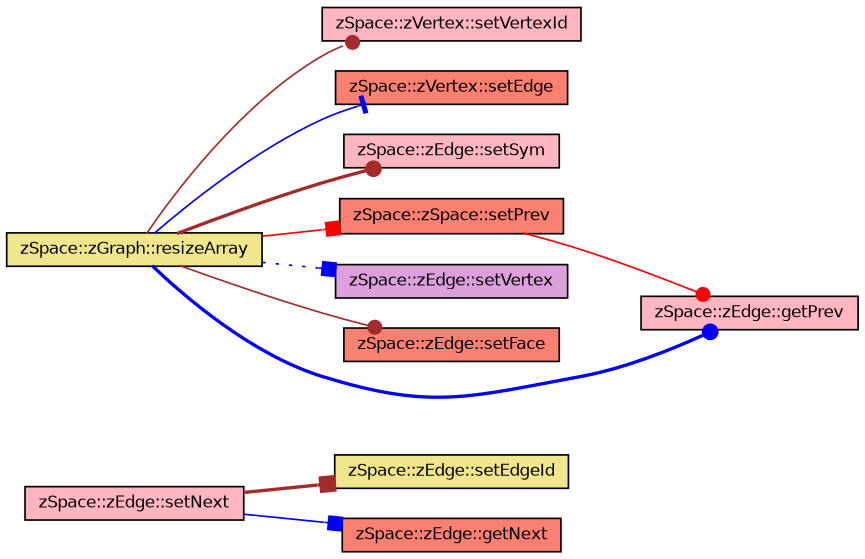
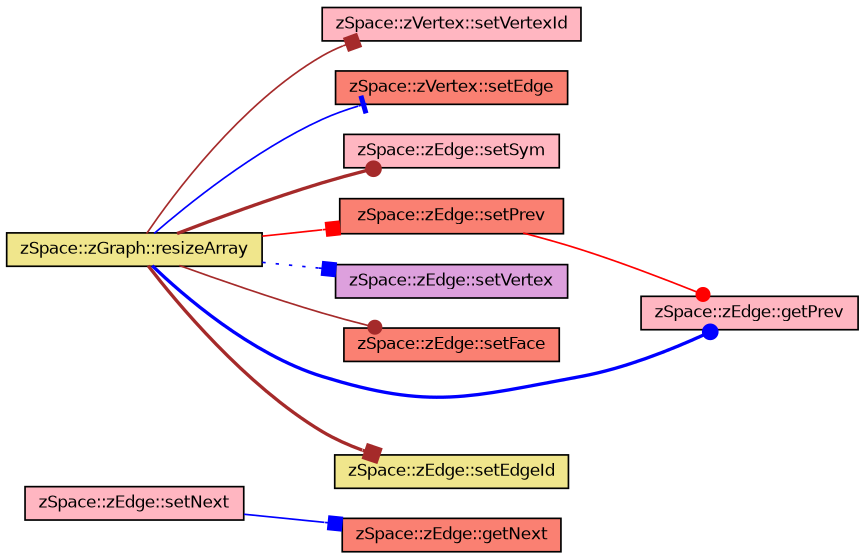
(233, 127) -> (233, 127)
(452, 216) -> (452, 216)
(281, 489) -> (244, 371)
